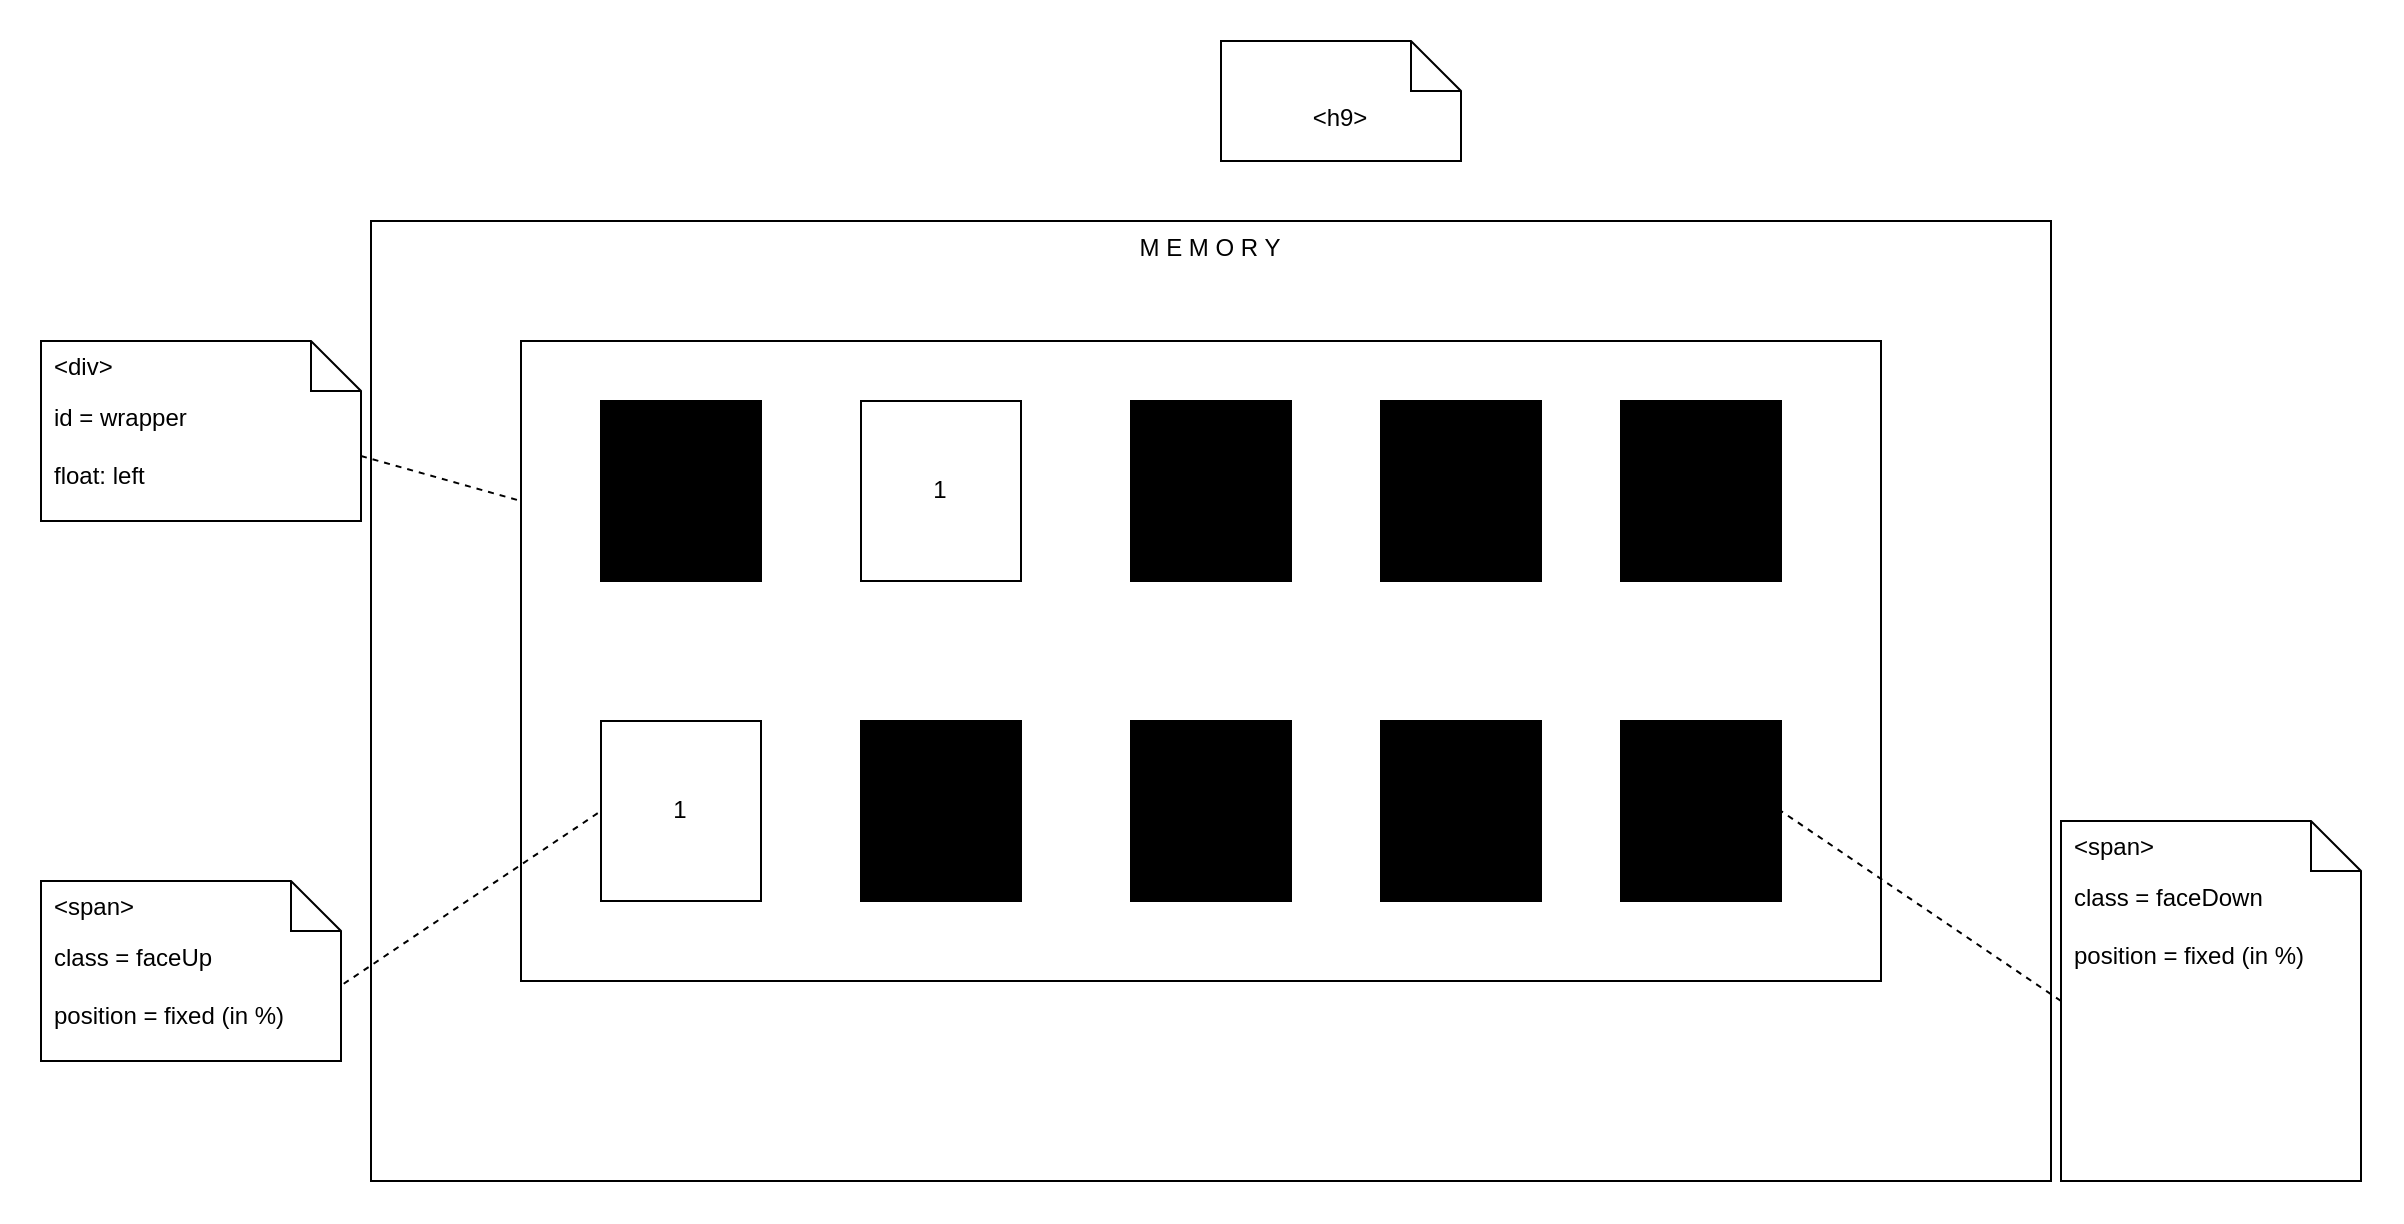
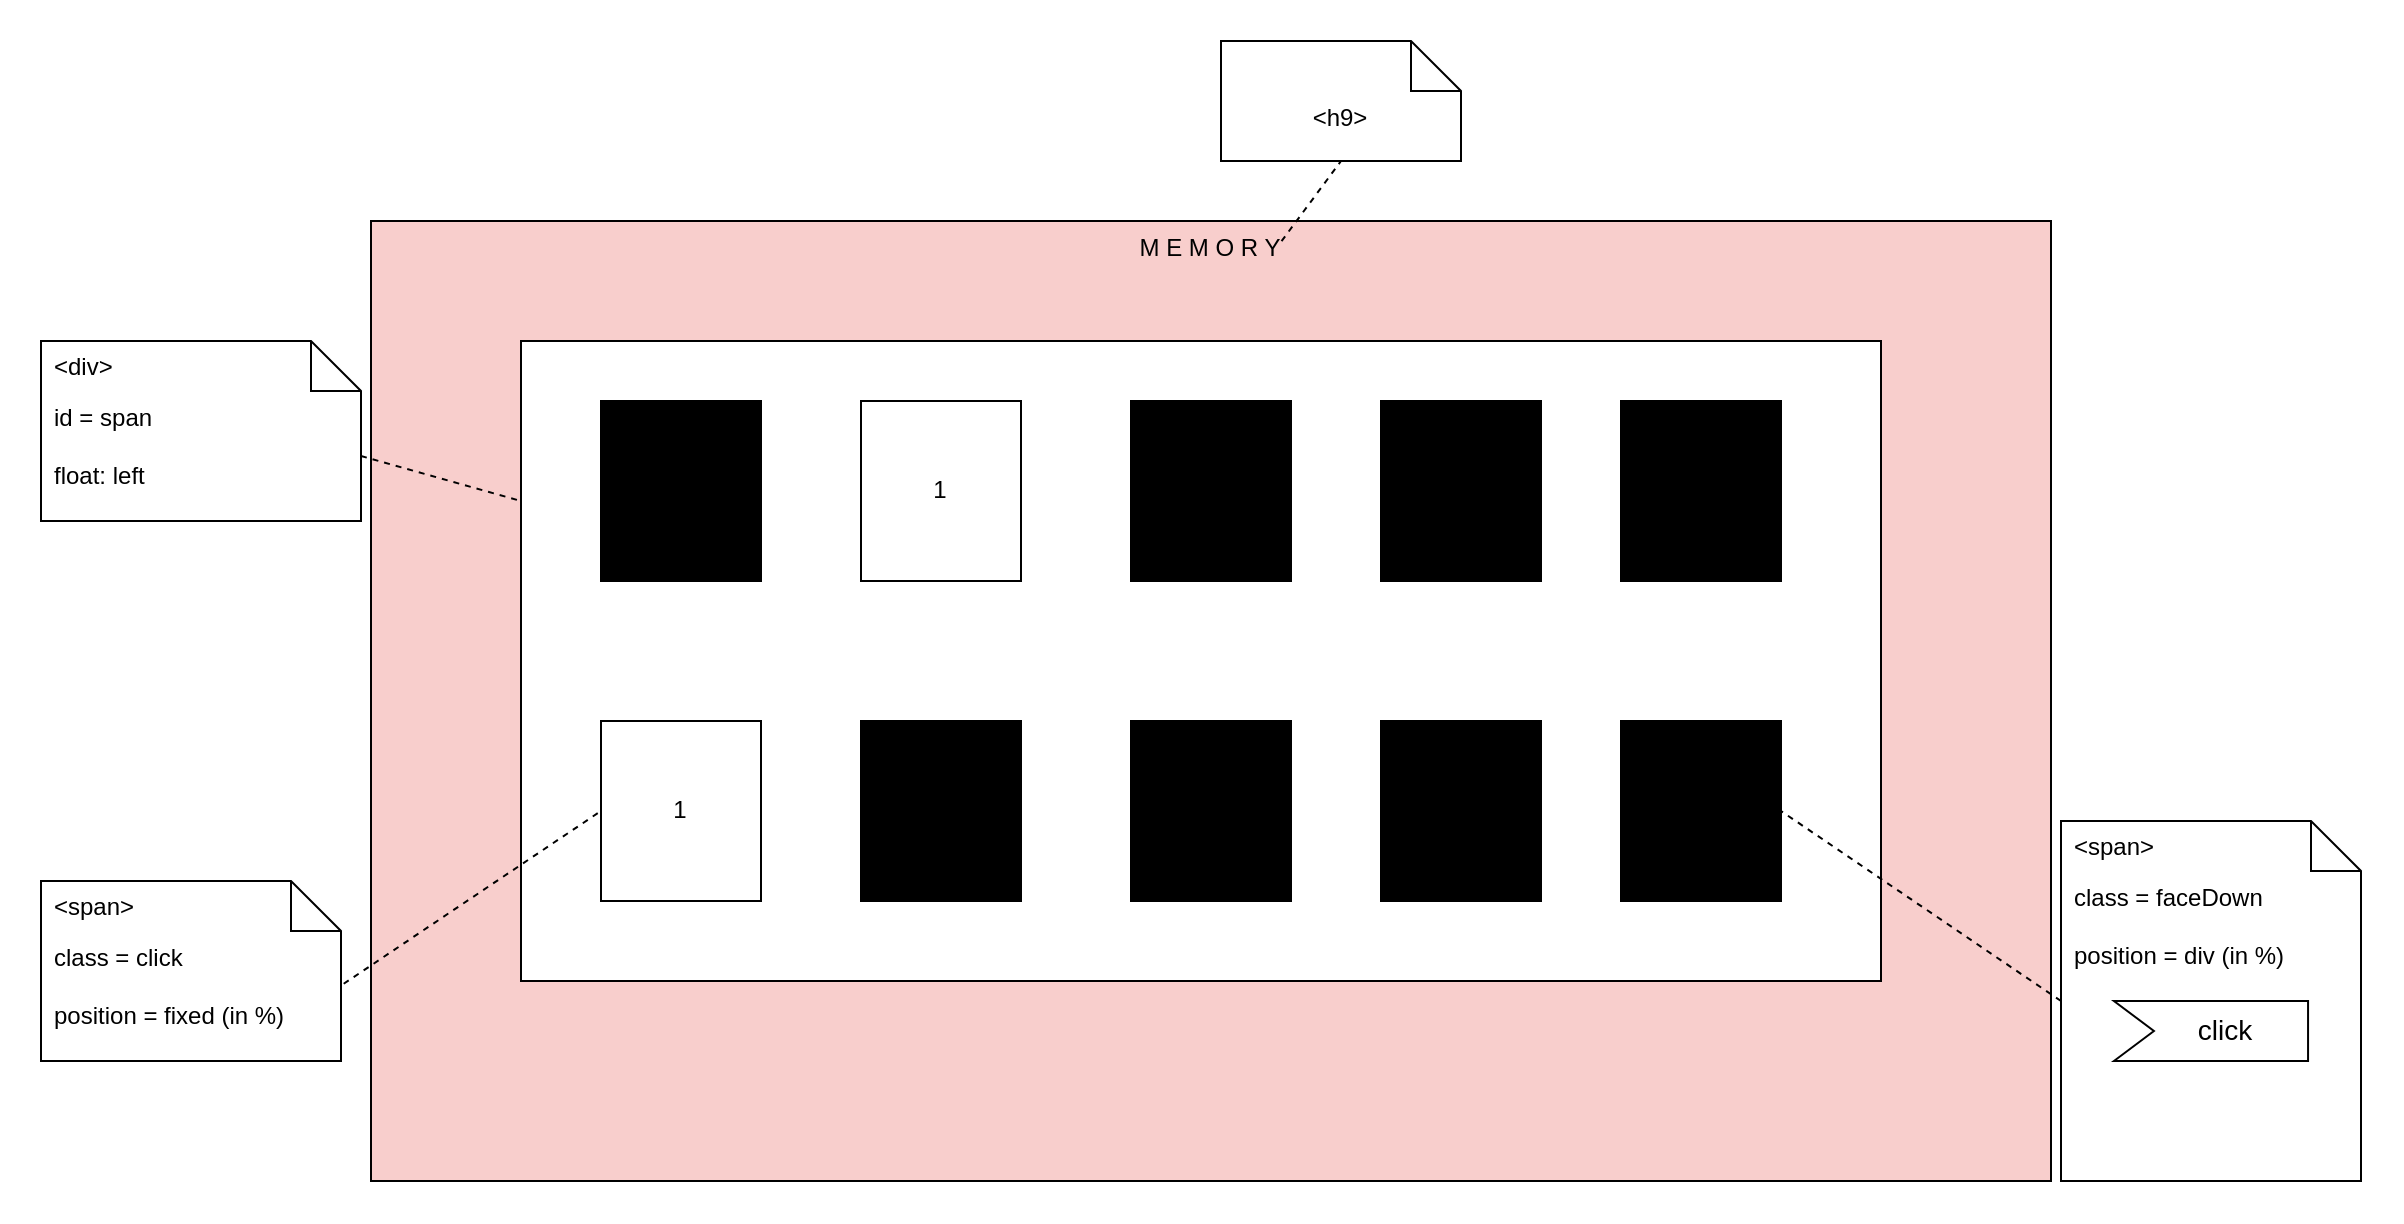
none -> (1311, 201)
(1211, 249) -> (1211, 249)
(126, 434) -> (116, 434)
(2205, 914) -> (2191, 914)
(185, 974) -> (185, 974)
none -> (2211, 1031)
